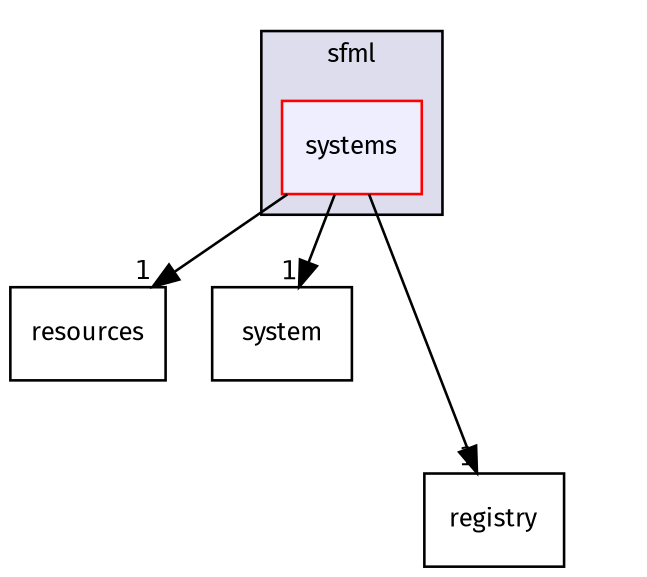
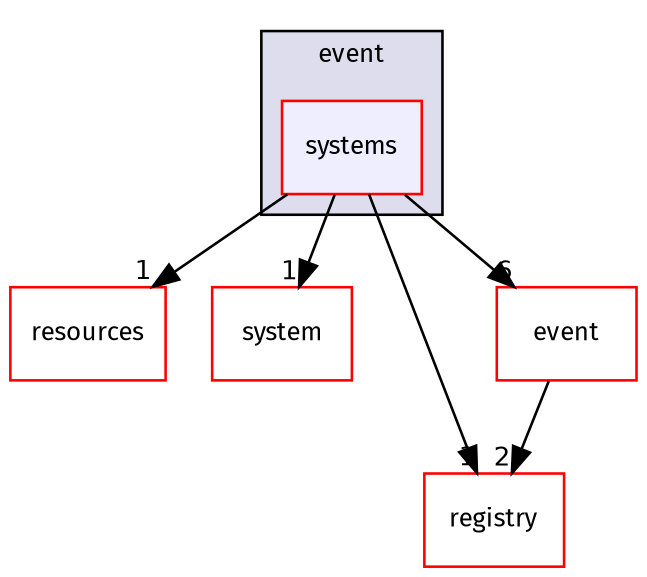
(352, 56) -> (352, 56)
(88, 334) -> (88, 334)
(282, 334) -> (282, 334)
none -> (567, 334)
(494, 520) -> (494, 520)
